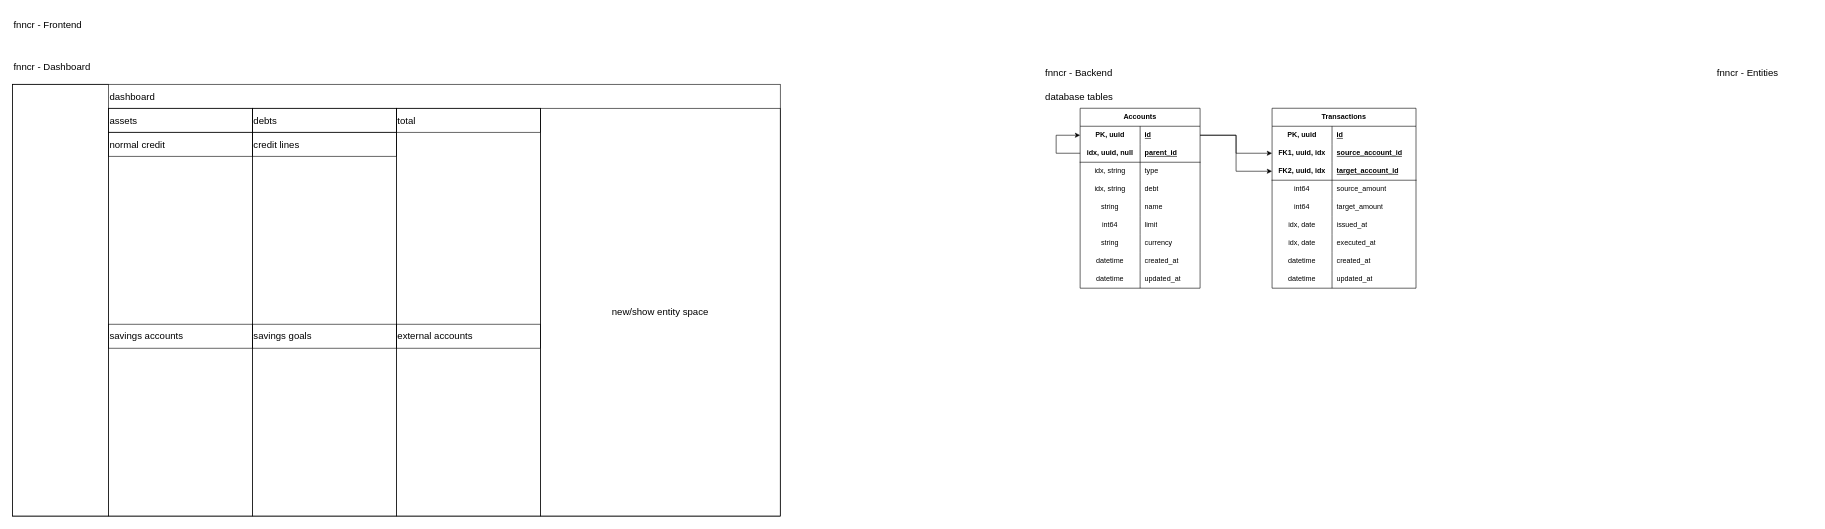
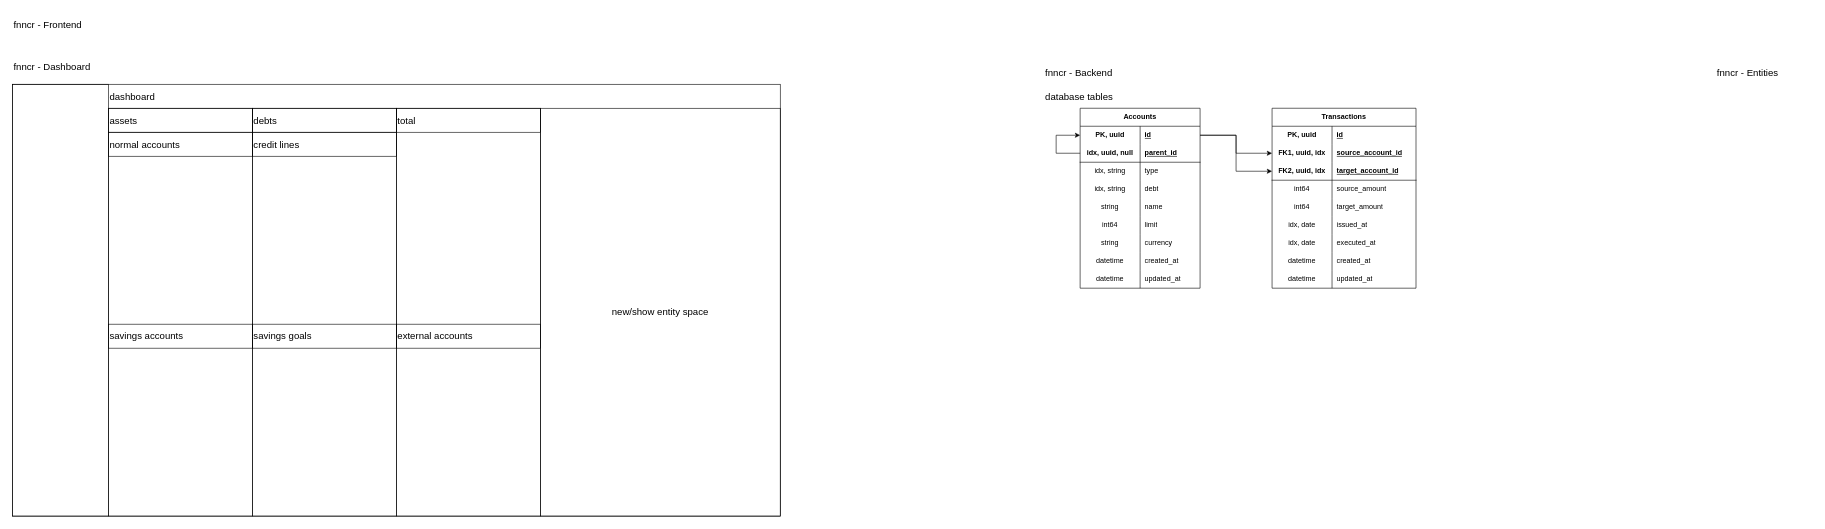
(141, 144) -> (147, 144)
